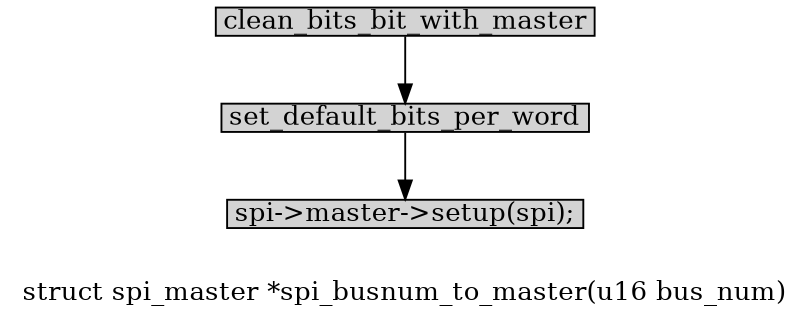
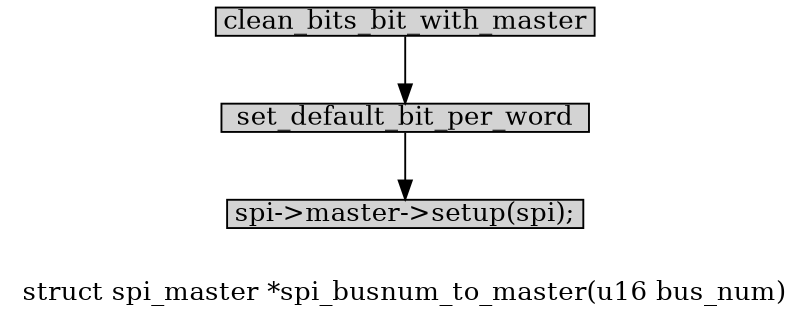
(405, 118) -> (405, 118)
